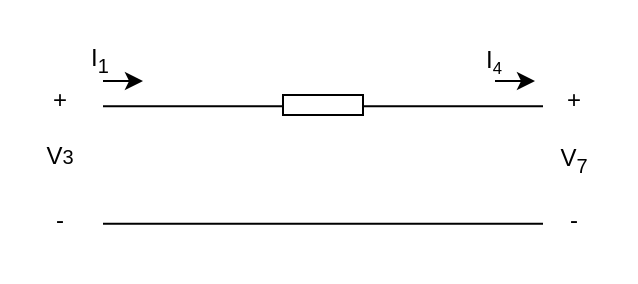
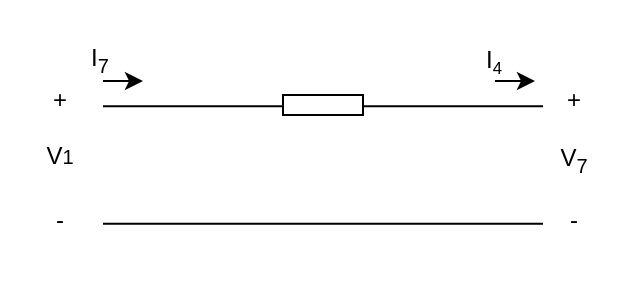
(101, 61) -> (101, 61)
(61, 157) -> (61, 157)
